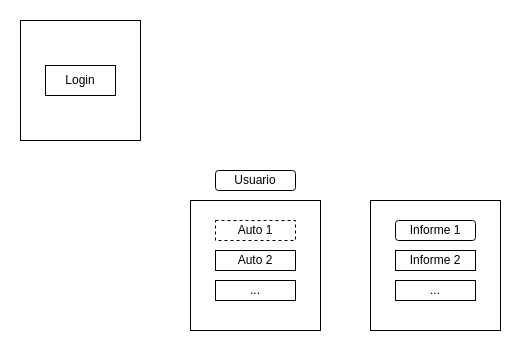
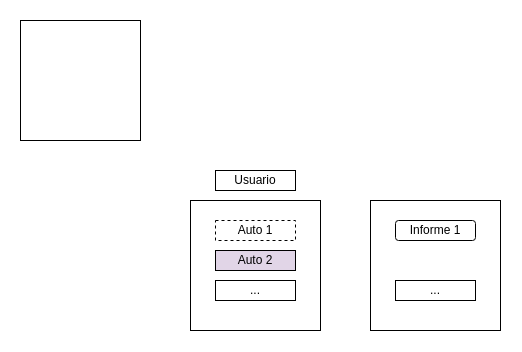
(81, 81) -> none
(256, 181) -> (256, 181)
(256, 261) -> (256, 261)
(436, 261) -> none
